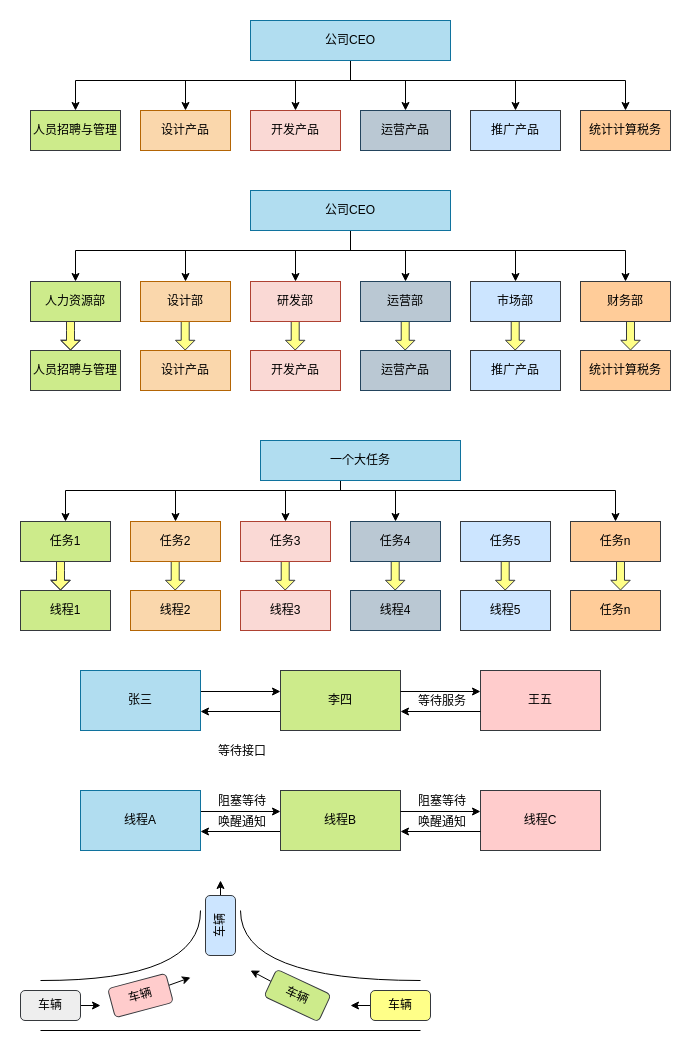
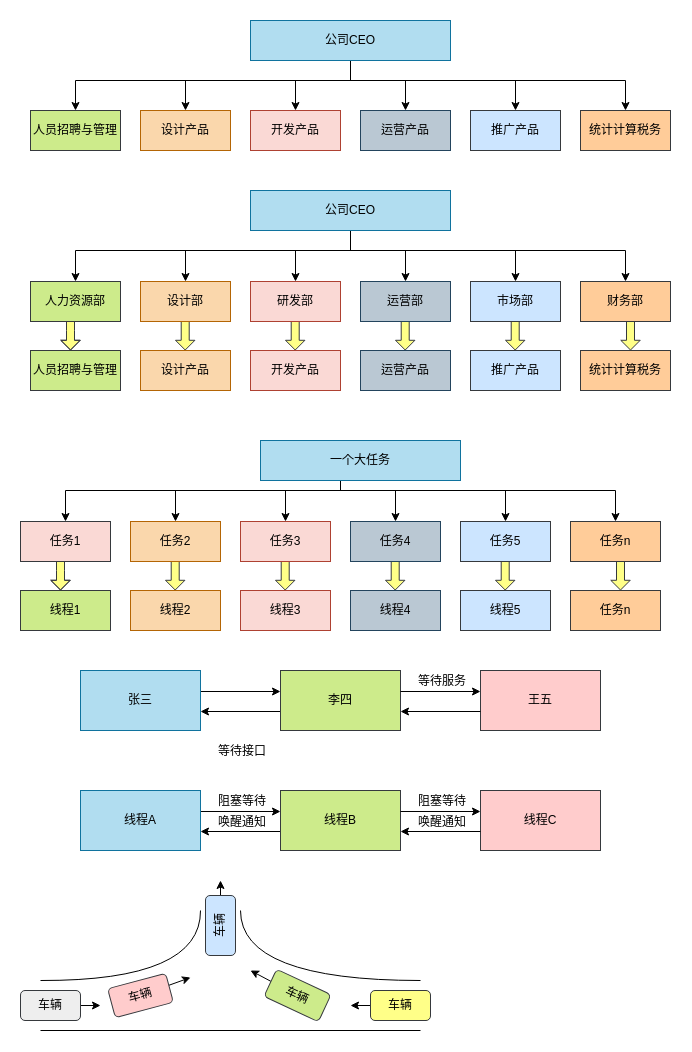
none -> (506, 503)
(66, 542) -> (66, 542)
(443, 702) -> (443, 682)
